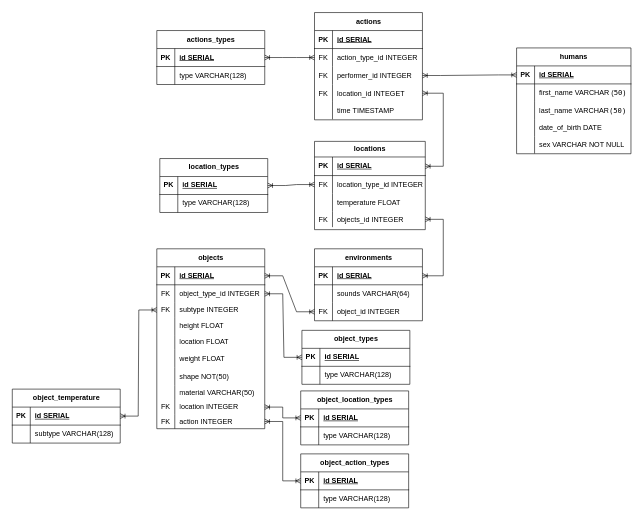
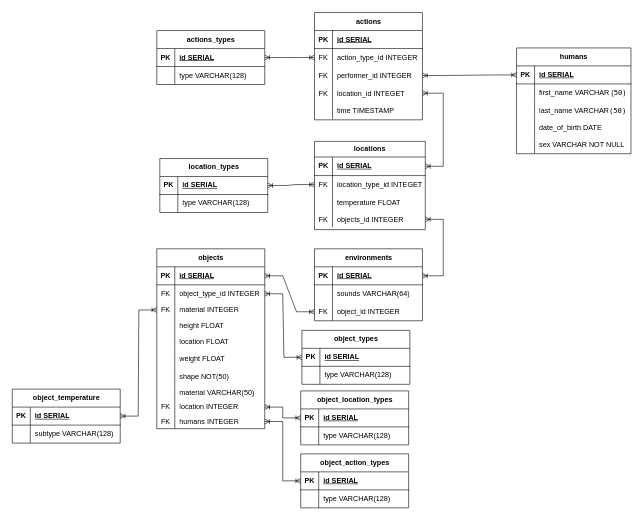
(382, 185) -> (382, 185)
(209, 310) -> (209, 310)
(206, 422) -> (207, 422)
